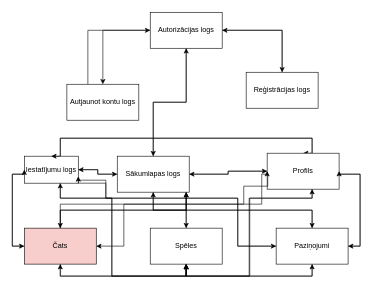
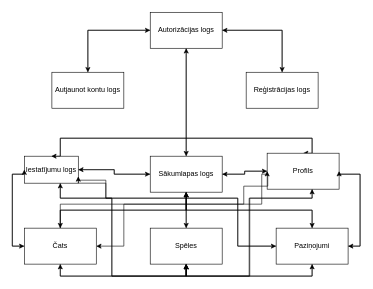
(103, 102) -> (88, 90)
(153, 174) -> (186, 174)
(60, 246) -> (60, 246)
